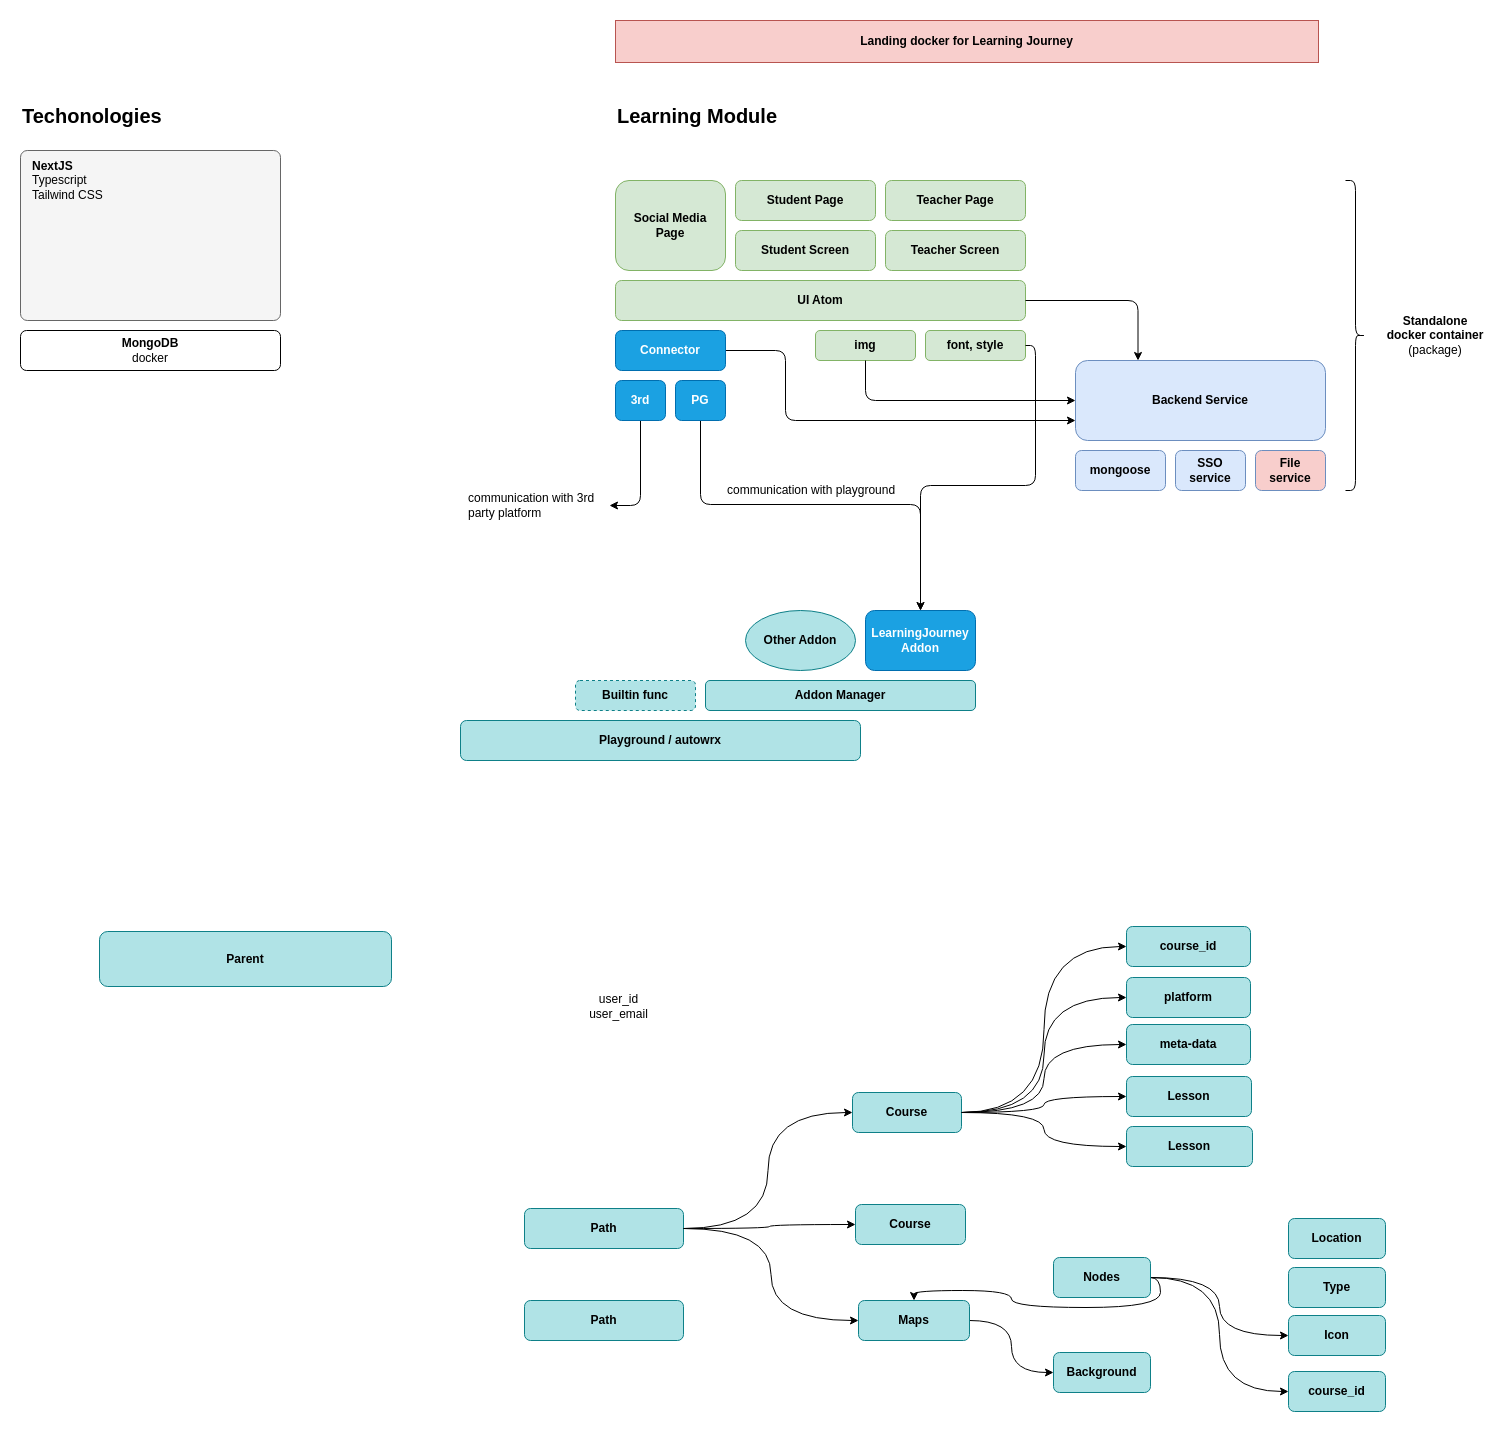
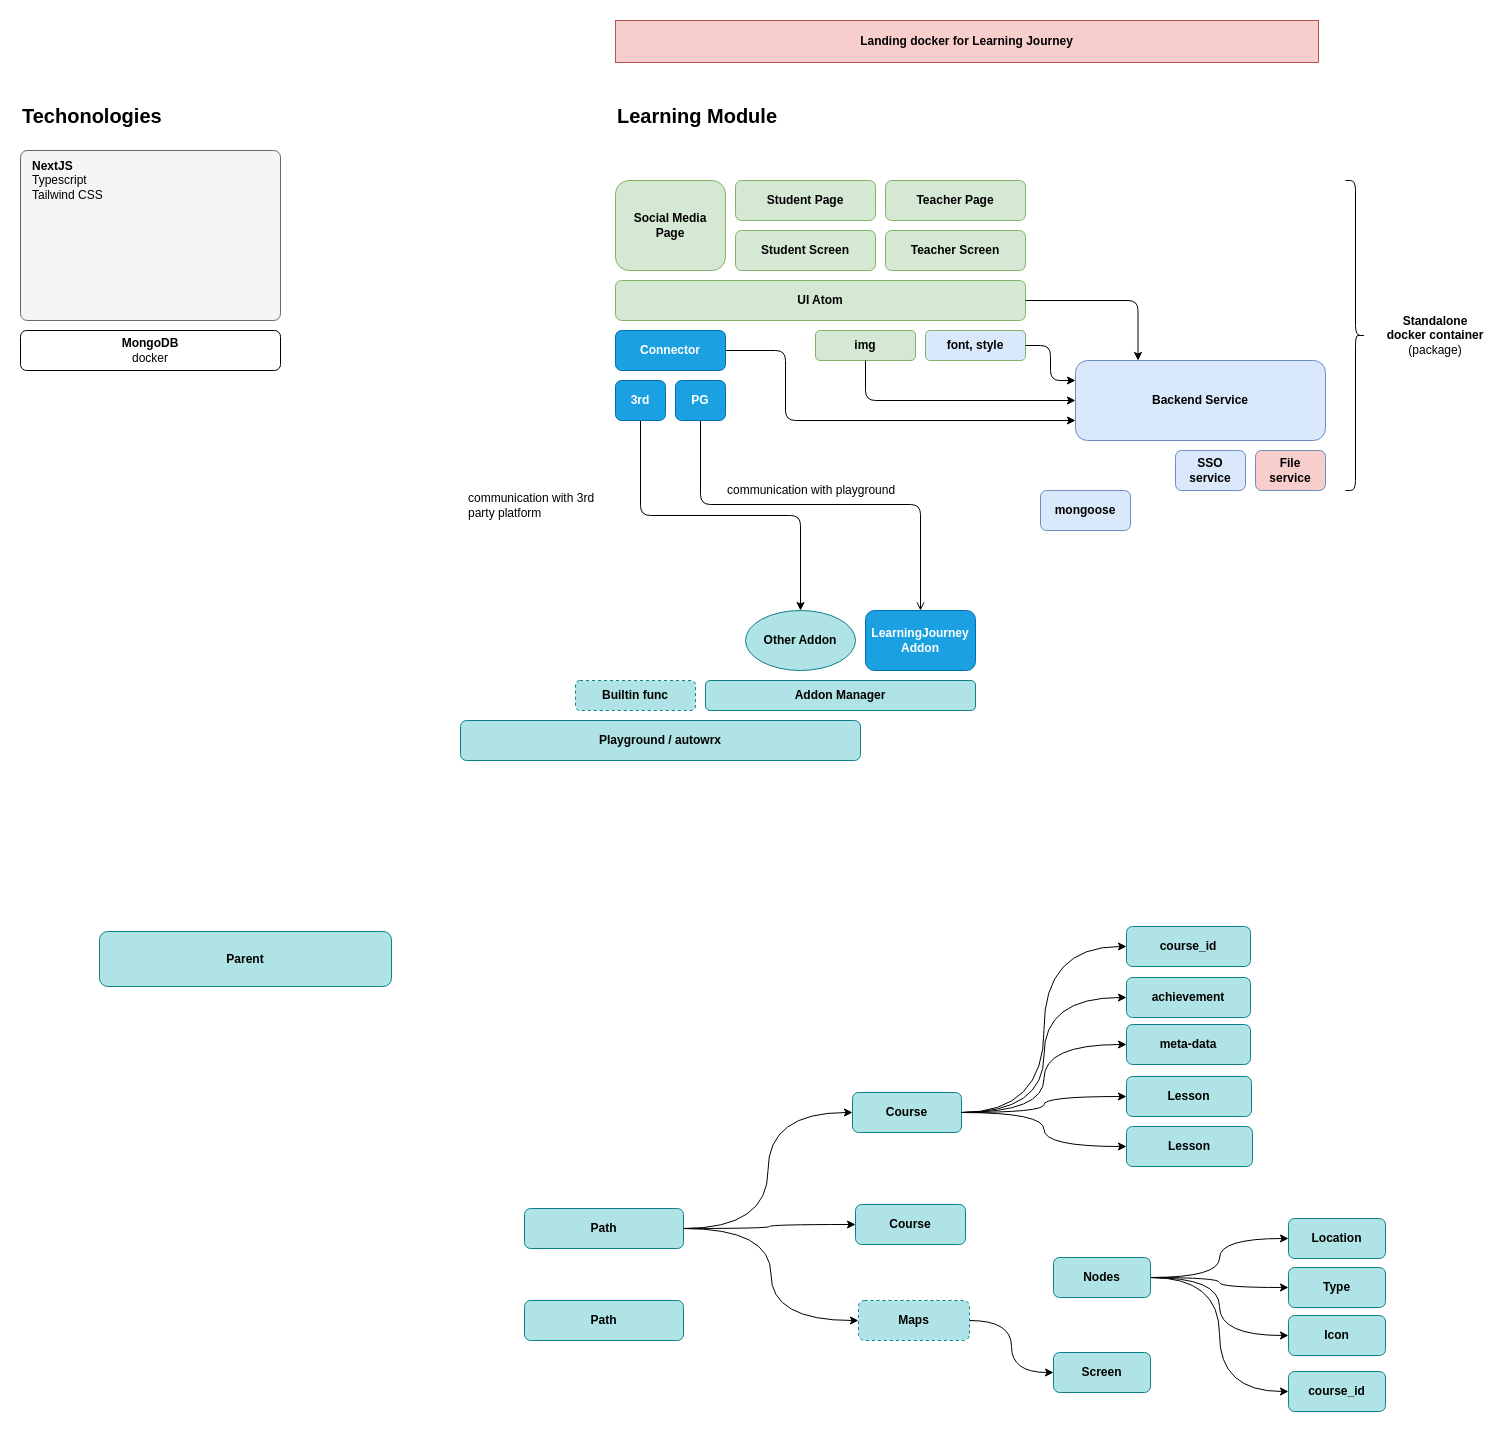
(976, 346) -> (976, 346)
(1121, 471) -> (1086, 511)
(1036, 473) -> (1051, 362)
(628, 506) -> (756, 516)
(1189, 998) -> (1189, 998)
(619, 1007) -> none
none -> (1231, 1286)
(1046, 1307) -> (1229, 1246)
(914, 1321) -> (914, 1321)
(1102, 1373) -> (1102, 1373)
